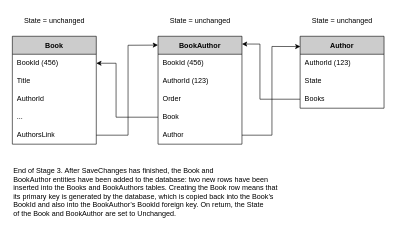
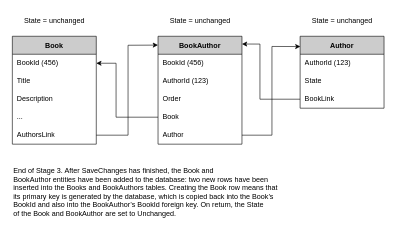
(33, 99) -> (37, 99)
(315, 99) -> (320, 99)
